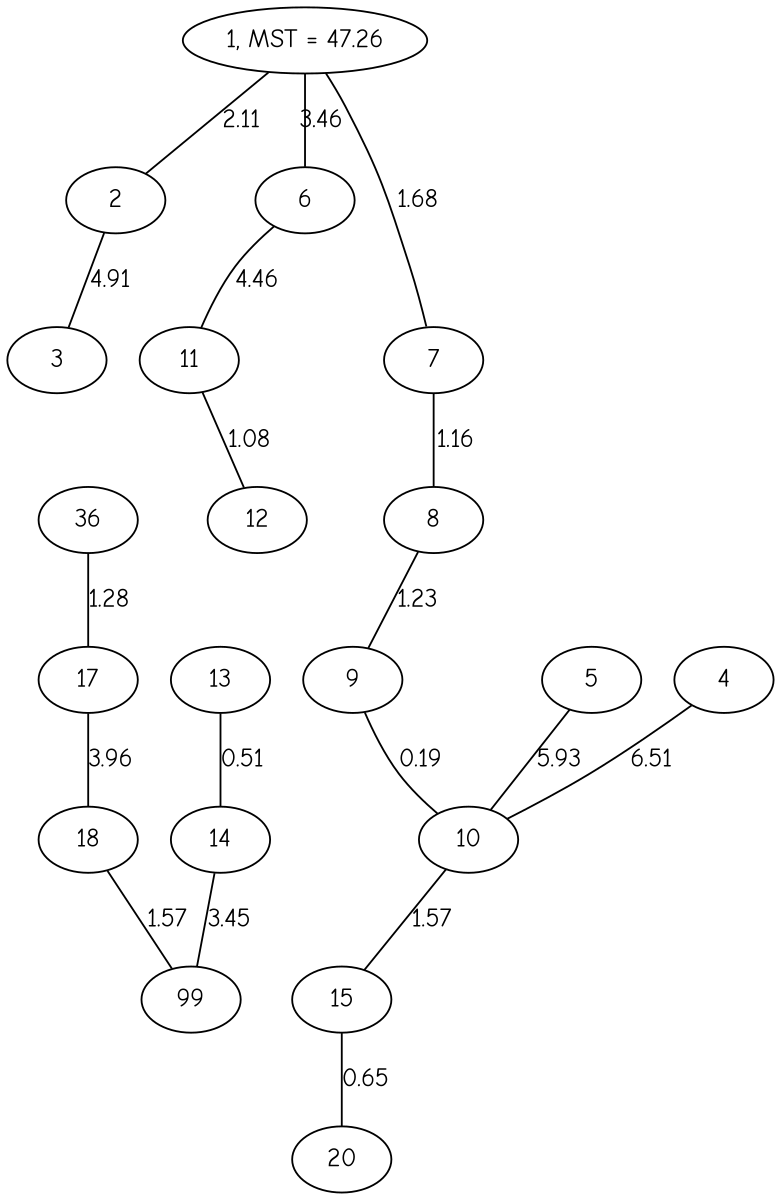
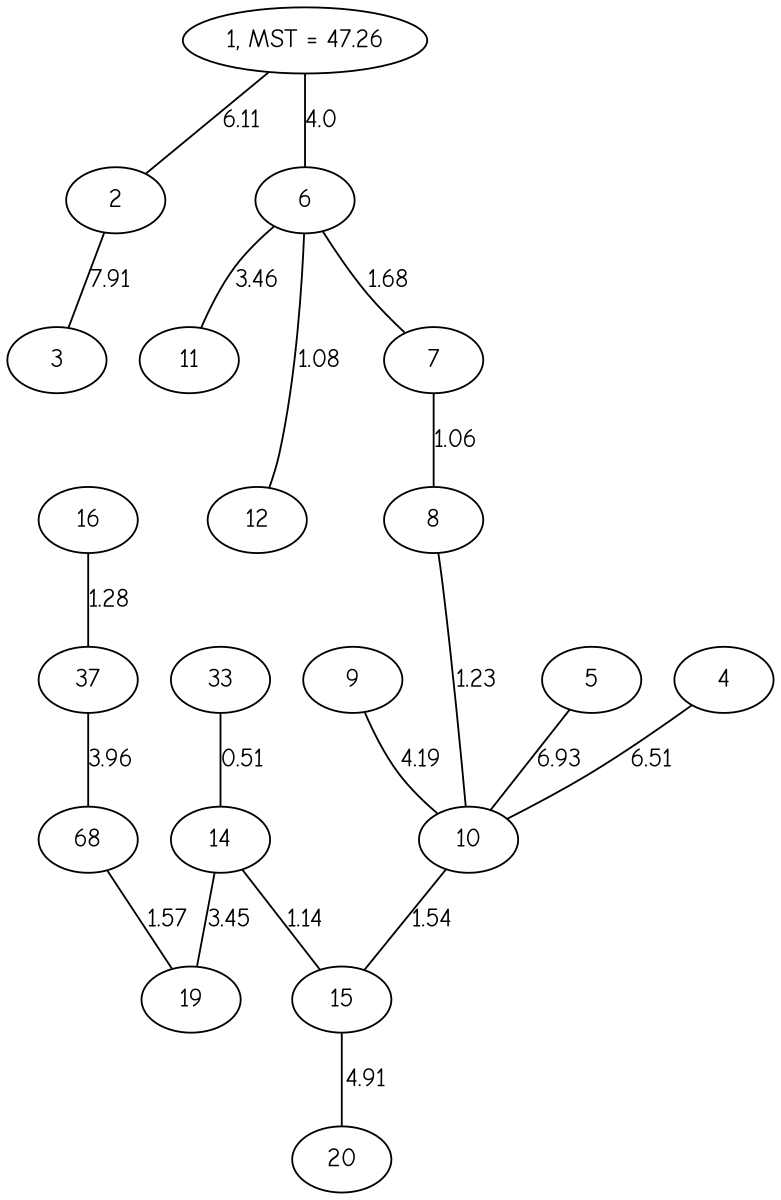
(242, 120) -> (242, 120)
(322, 120) -> (322, 120)
(386, 196) -> (360, 285)
(110, 280) -> (110, 280)
(257, 280) -> (257, 280)
(223, 440) -> (294, 362)
(456, 440) -> (456, 440)
(88, 520) -> (88, 520)
(393, 600) -> (453, 679)
(88, 680) -> (88, 680)
(221, 680) -> (221, 680)
(421, 760) -> (421, 760)
(560, 760) -> (560, 760)
(88, 840) -> (88, 840)
none -> (281, 920)
(432, 920) -> (432, 920)
(191, 1000) -> (191, 1000)
(366, 1080) -> (366, 1080)
